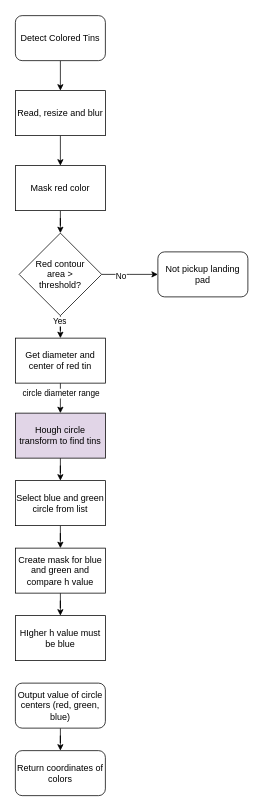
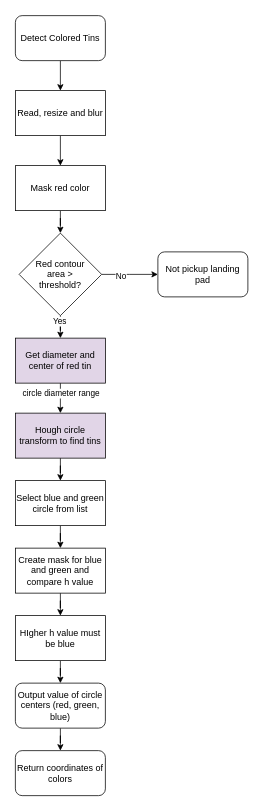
(60, 360) -> (60, 360)
none -> (60, 674)
